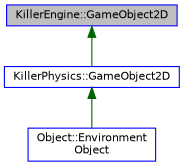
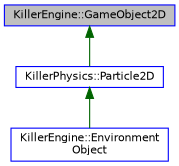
(92, 77) -> (90, 77)
(92, 145) -> (90, 145)
